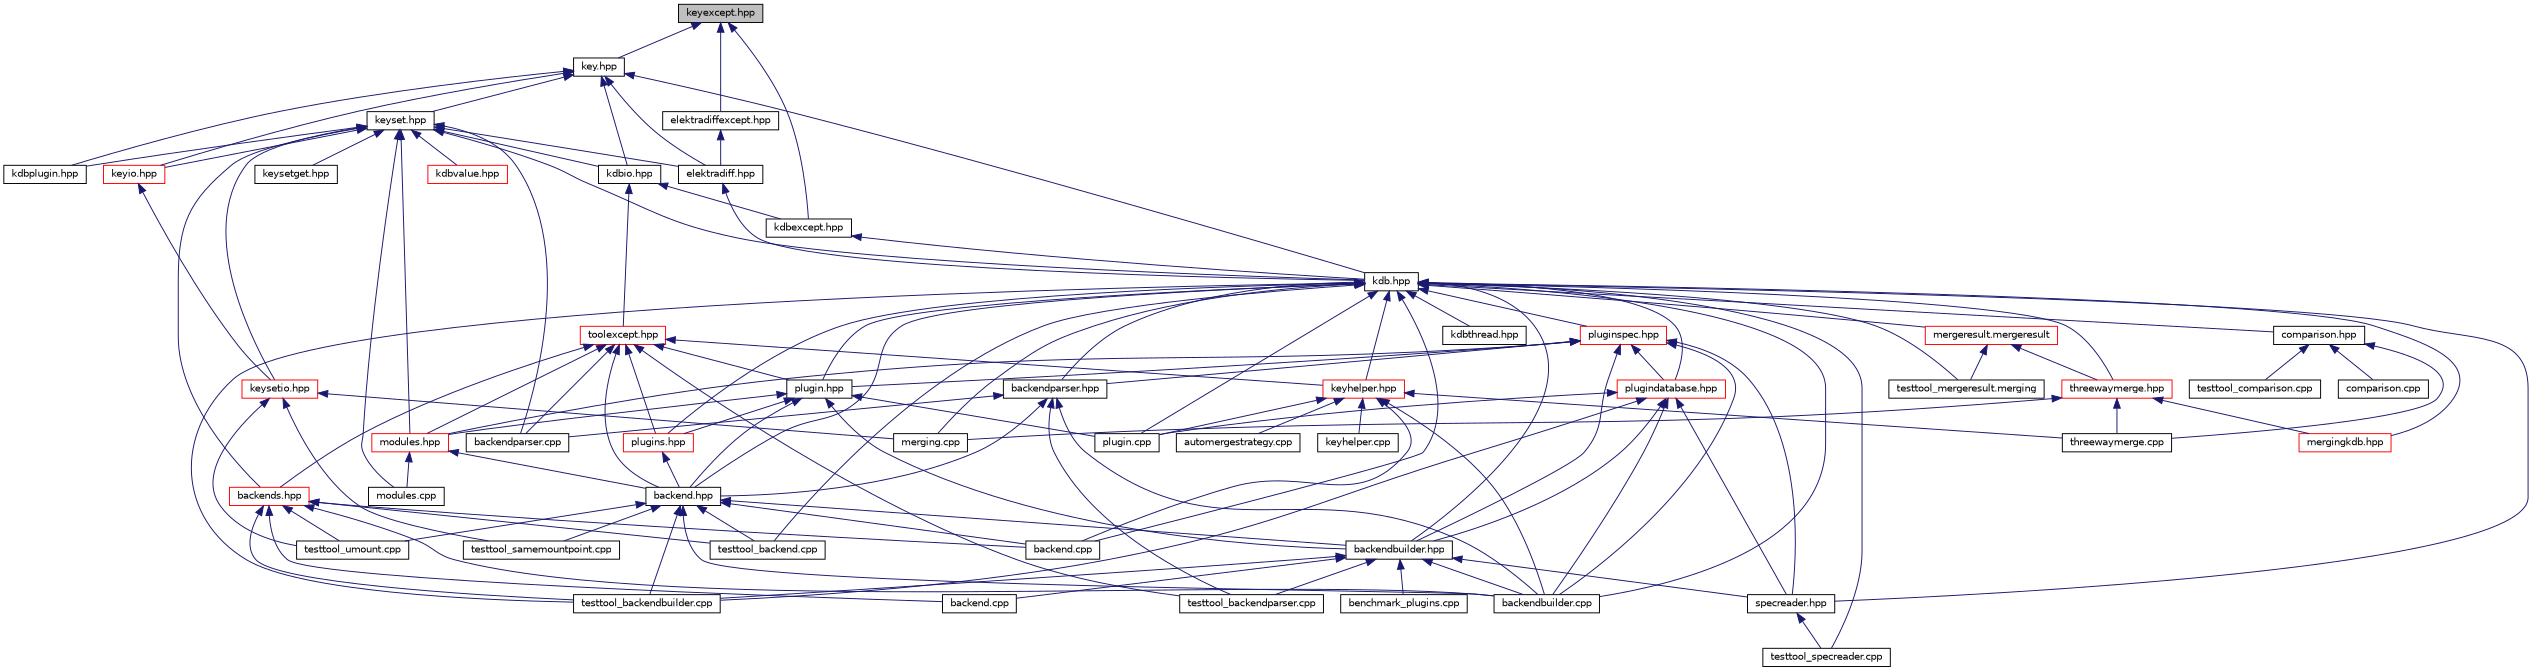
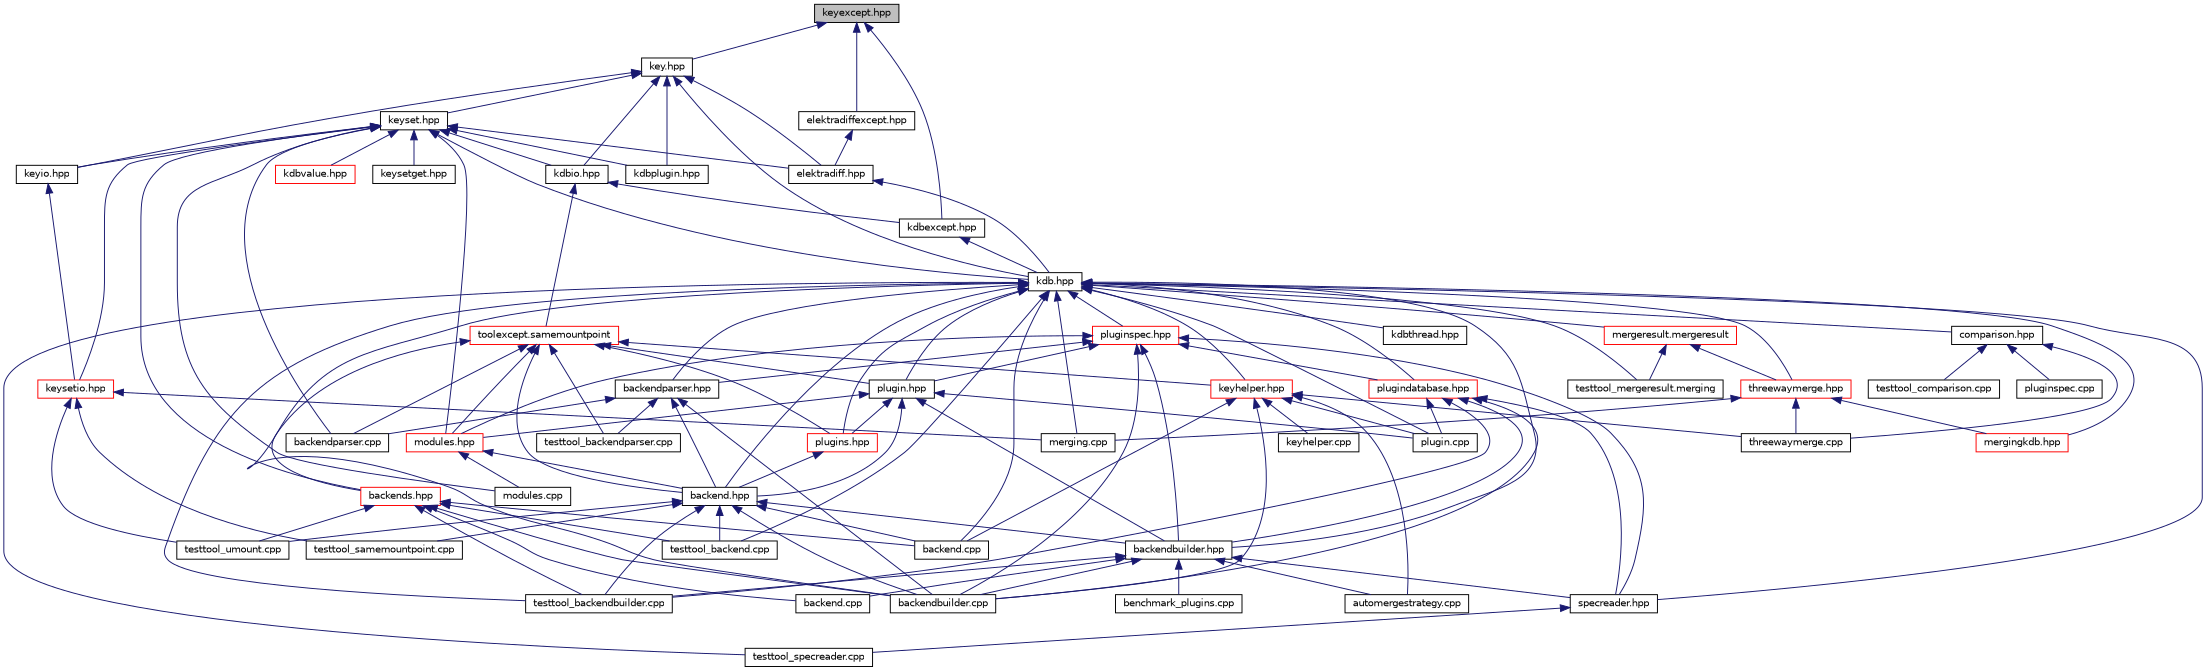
(134, 174) -> (47, 174)
(623, 335) -> (544, 335)
(2383, 389) -> (2059, 389)
(1321, 579) -> (1298, 578)
